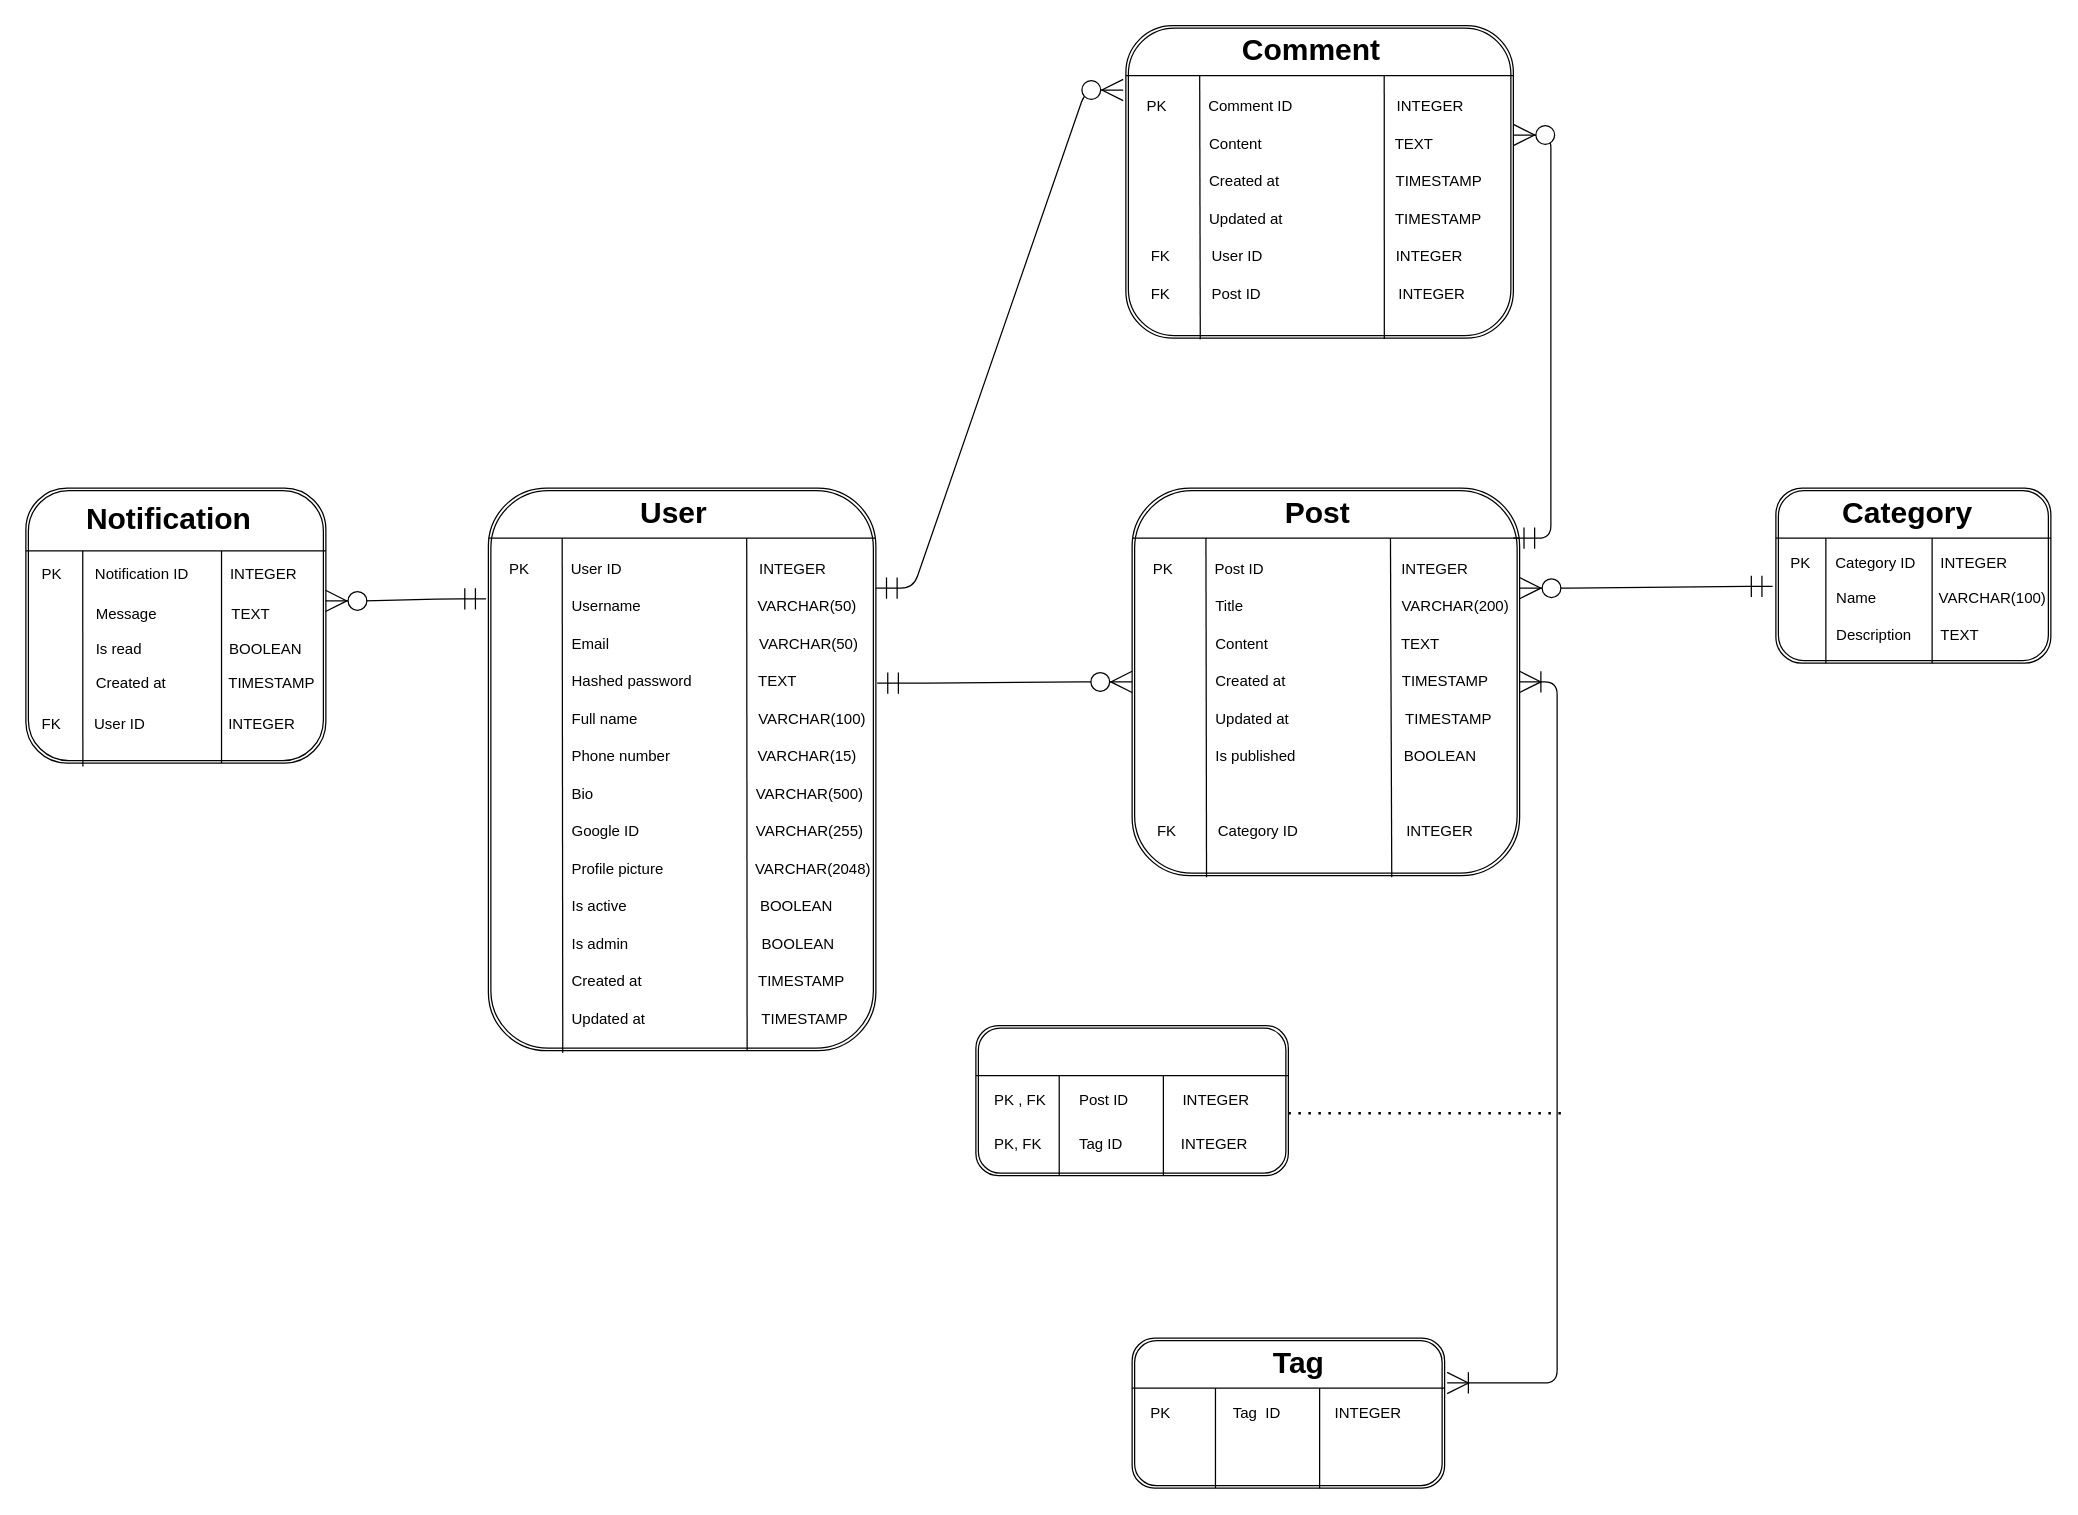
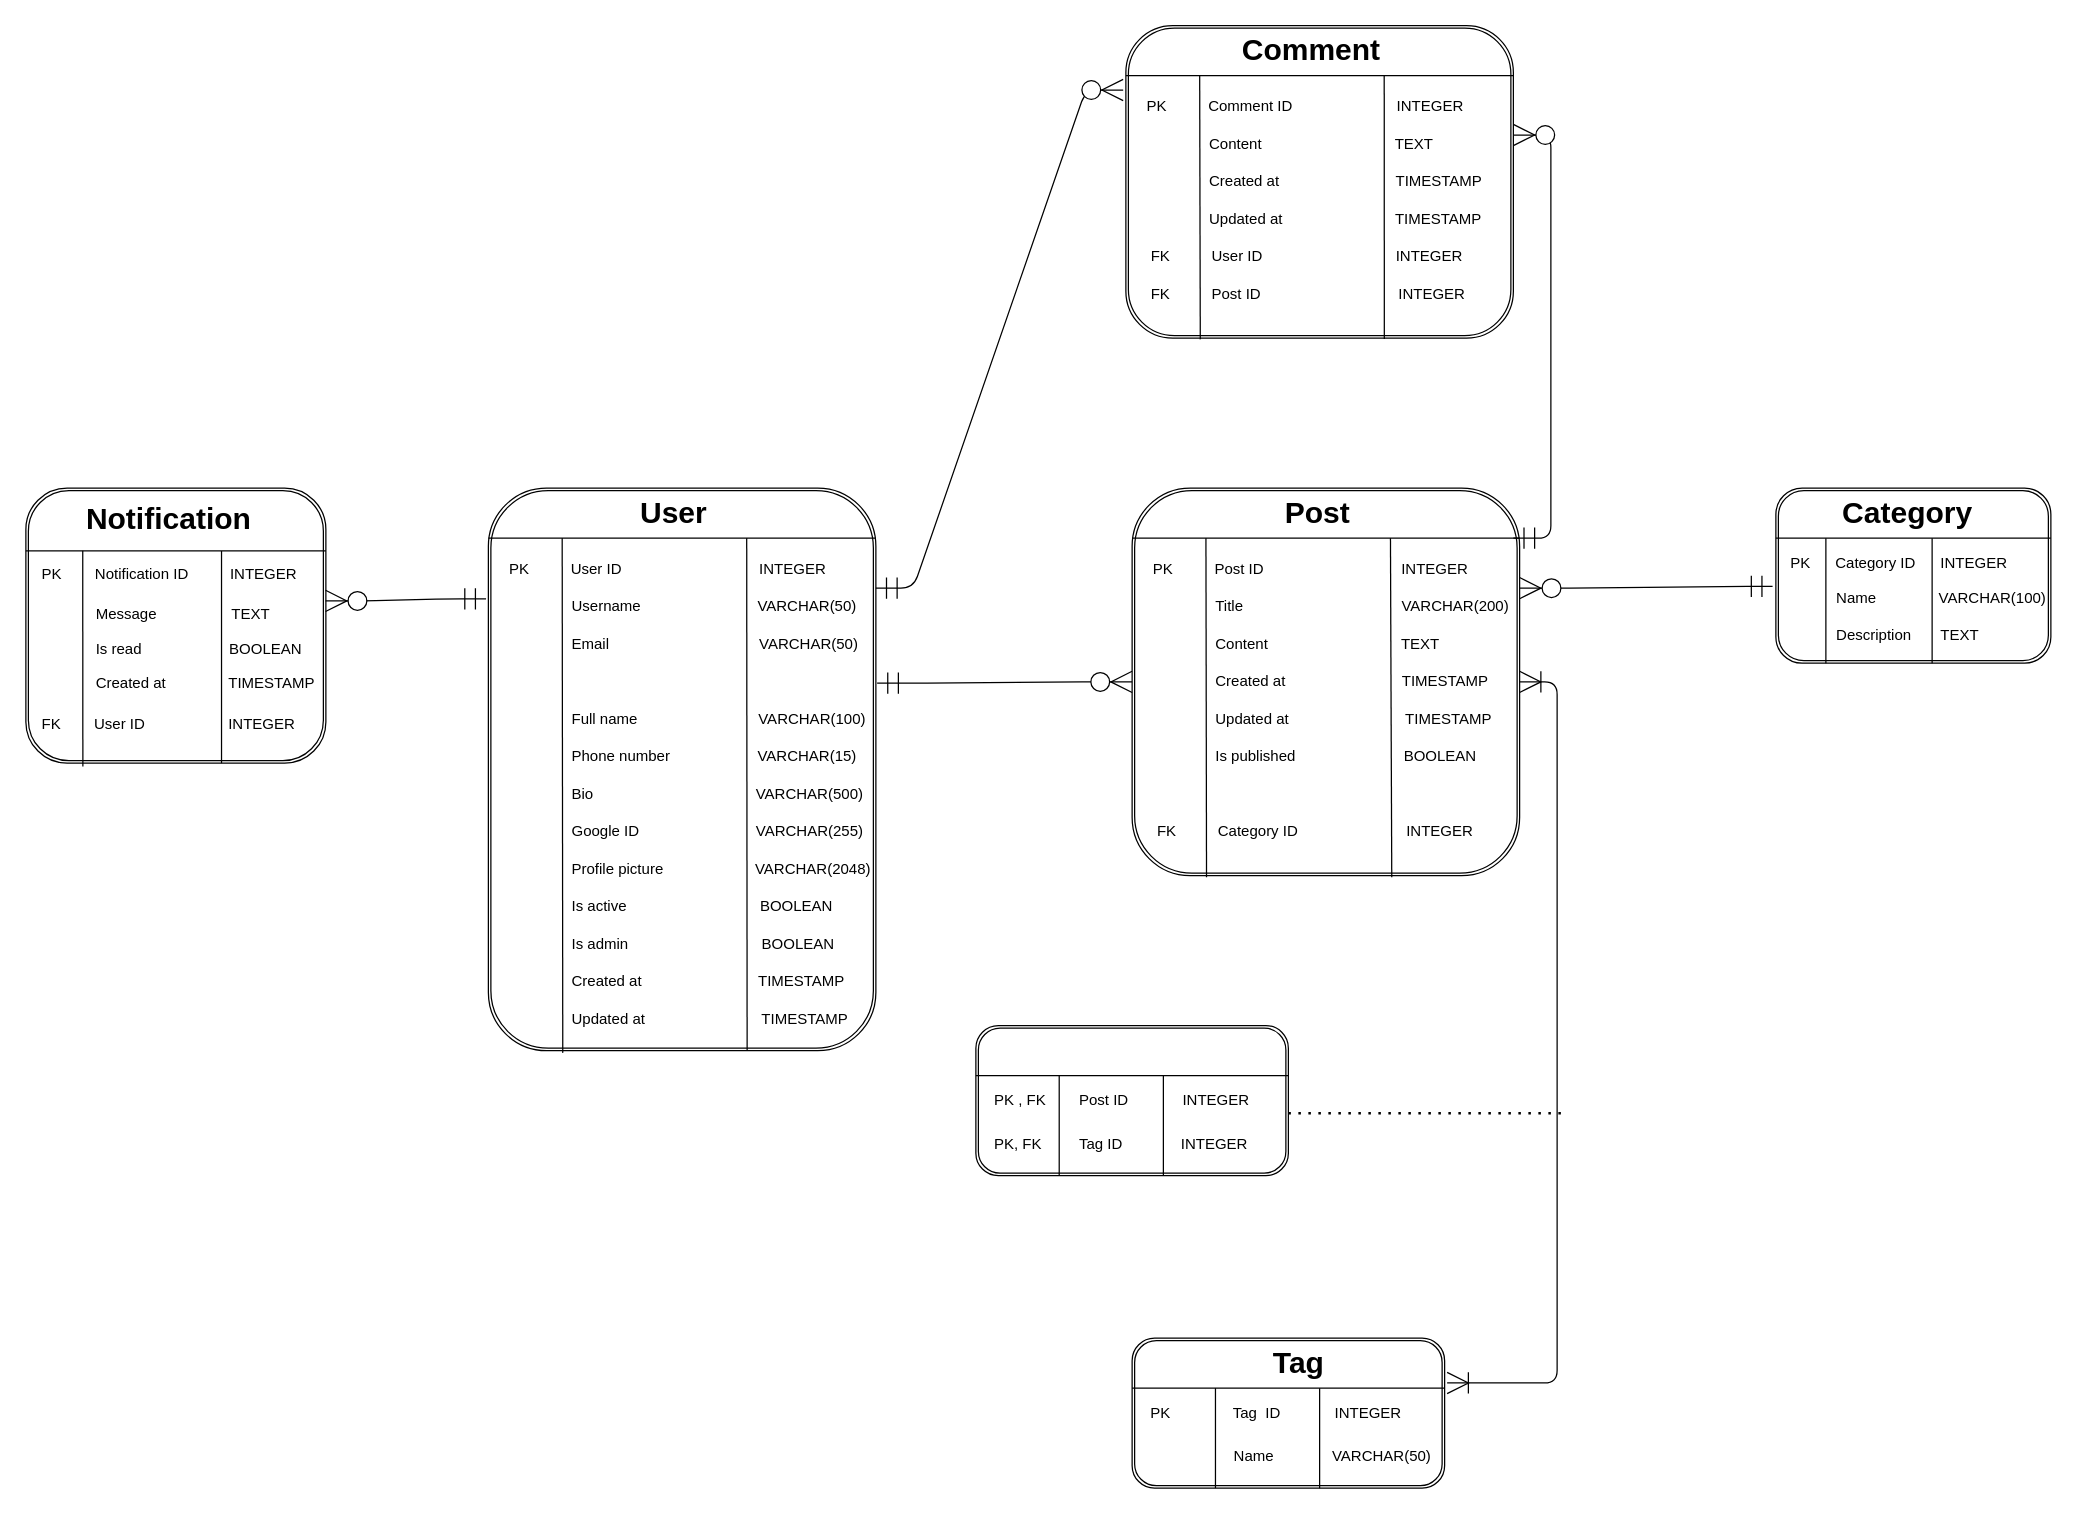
(682, 682) -> none
none -> (1296, 1457)
